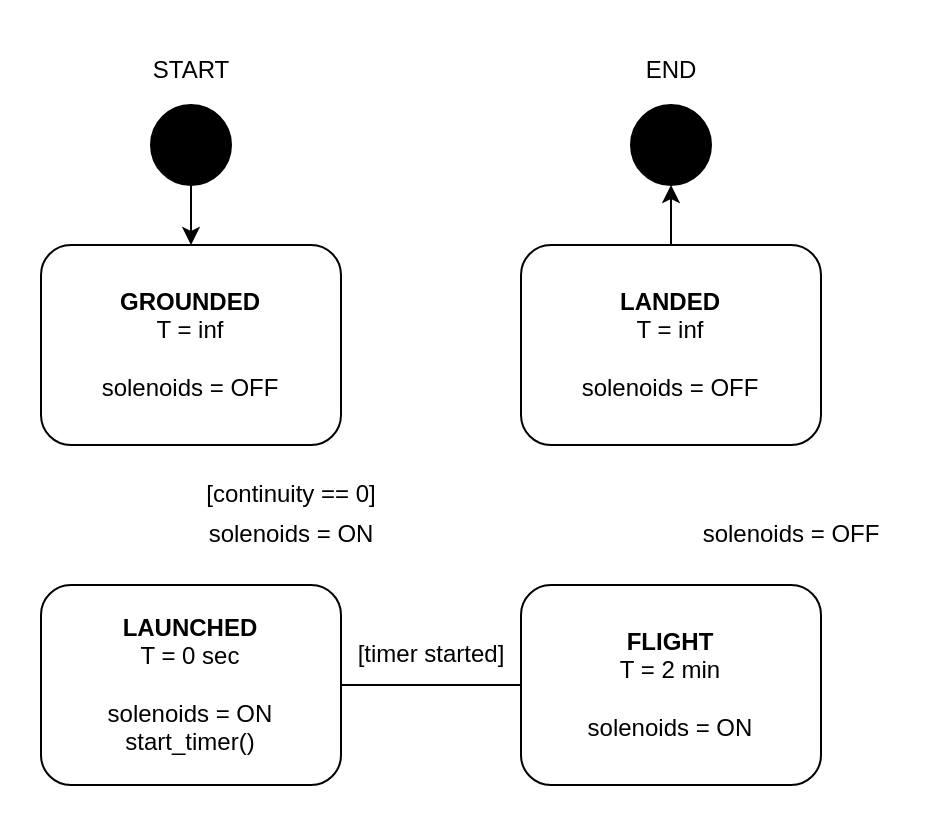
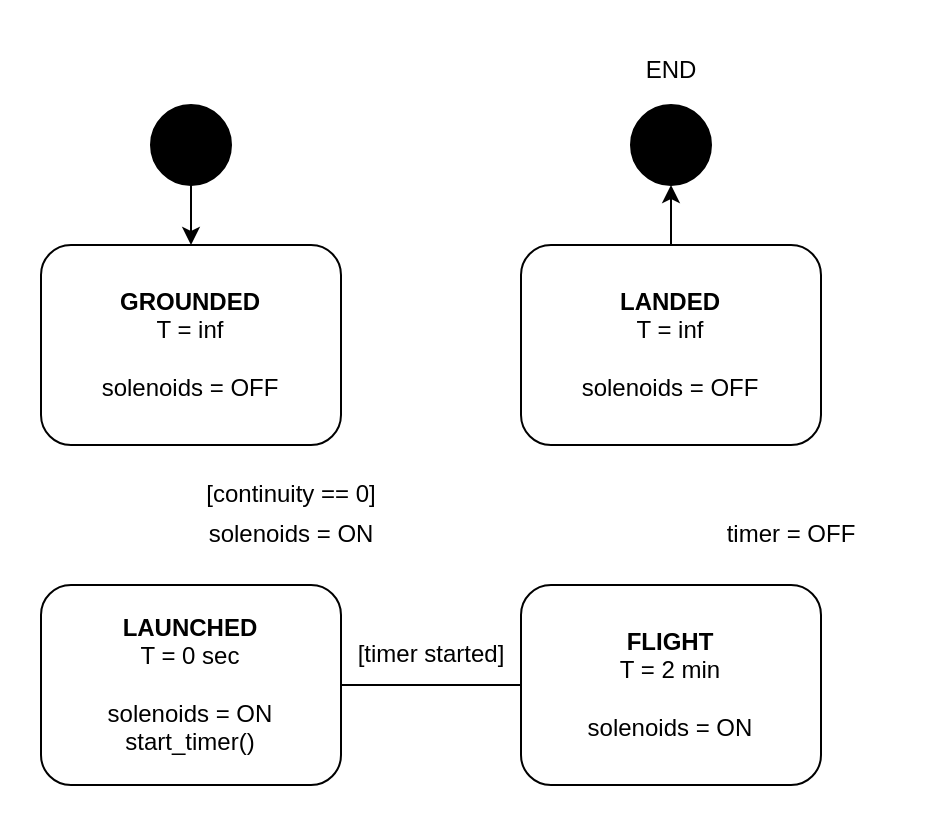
(191, 71) -> none
(792, 535) -> (792, 535)
